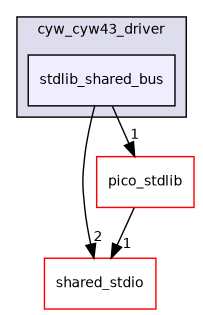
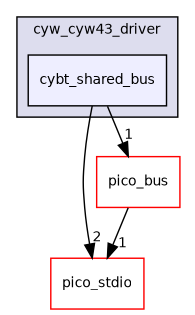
(102, 80) -> (97, 80)
(145, 182) -> (138, 182)
(100, 284) -> (97, 284)
